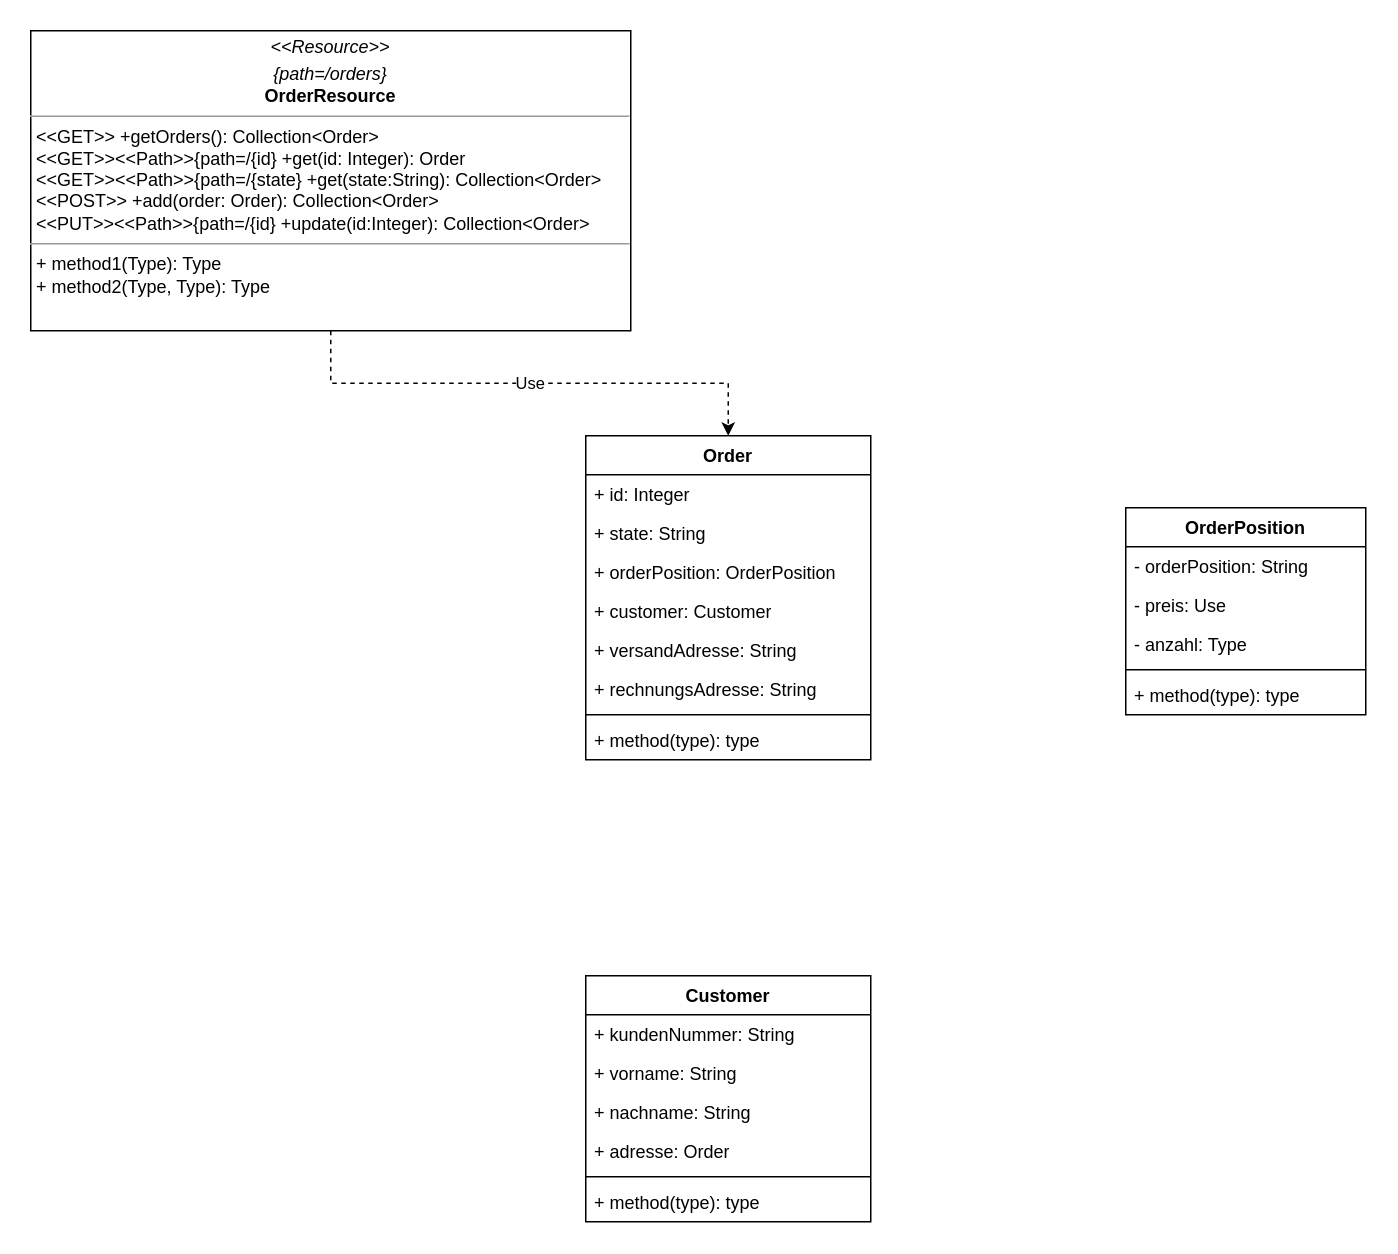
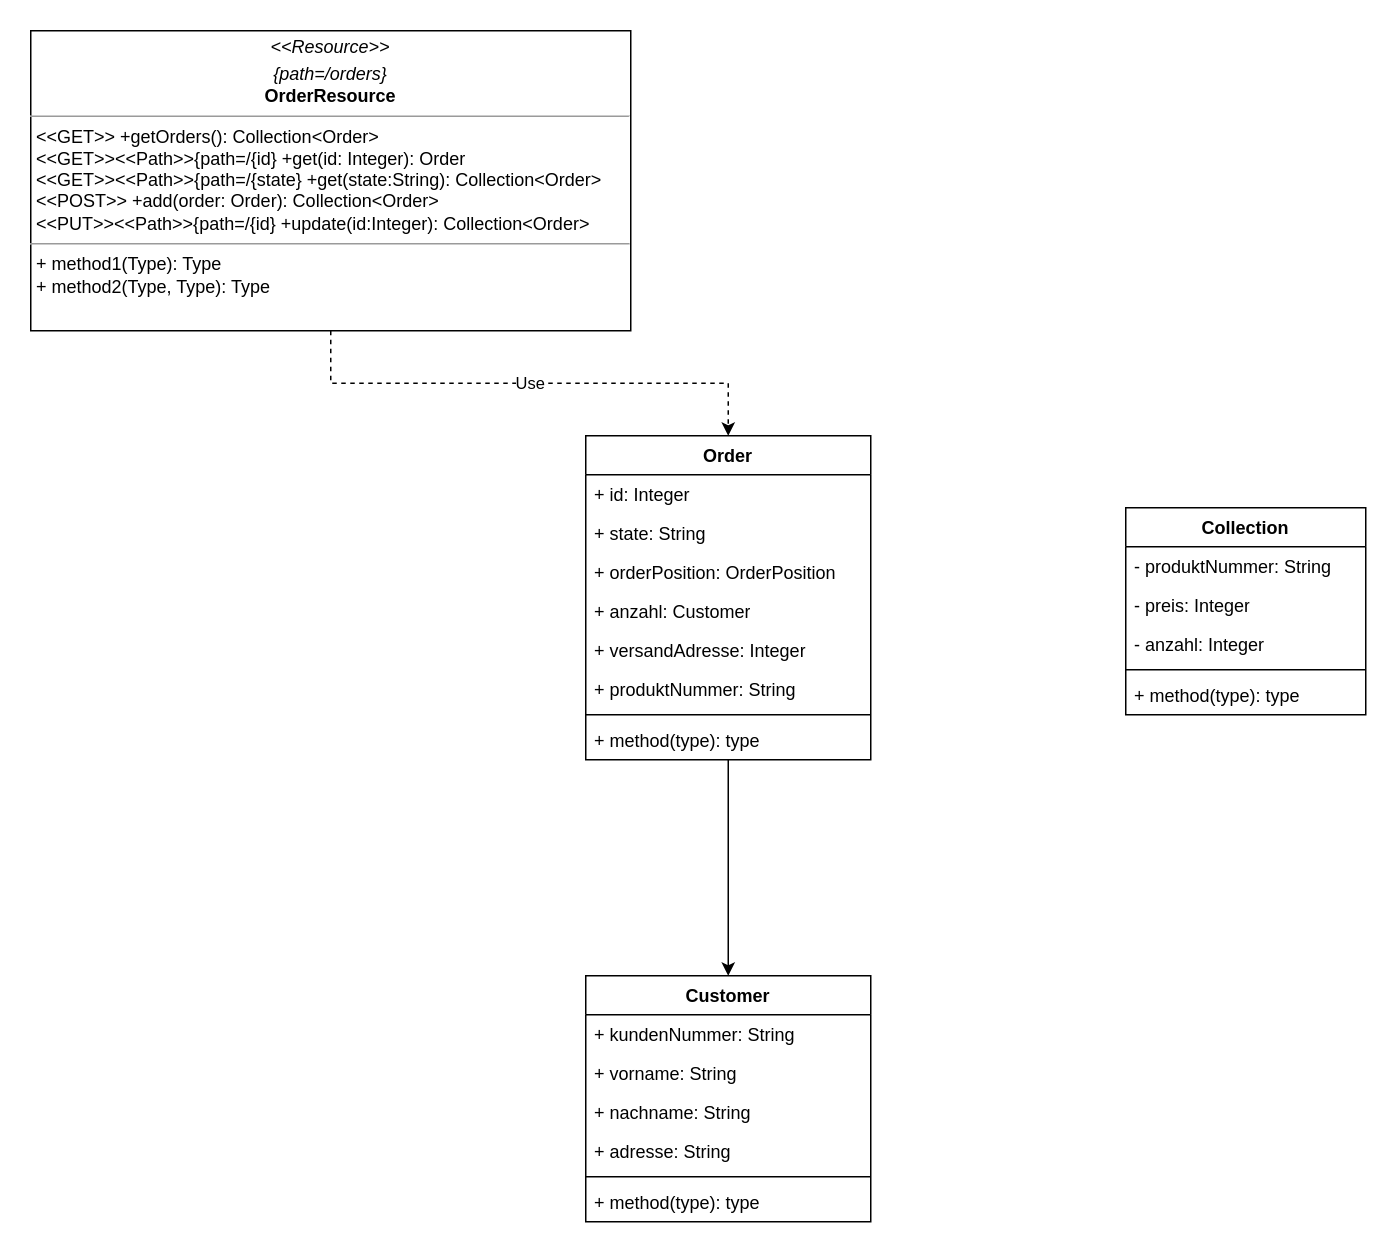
(1246, 529) -> (1246, 529)
(1237, 568) -> (1241, 568)
(1186, 607) -> (1206, 607)
(689, 613) -> (676, 613)
(1196, 646) -> (1211, 646)
(706, 652) -> (714, 652)
(716, 691) -> (701, 691)
none -> (728, 864)
(668, 1153) -> (671, 1153)
